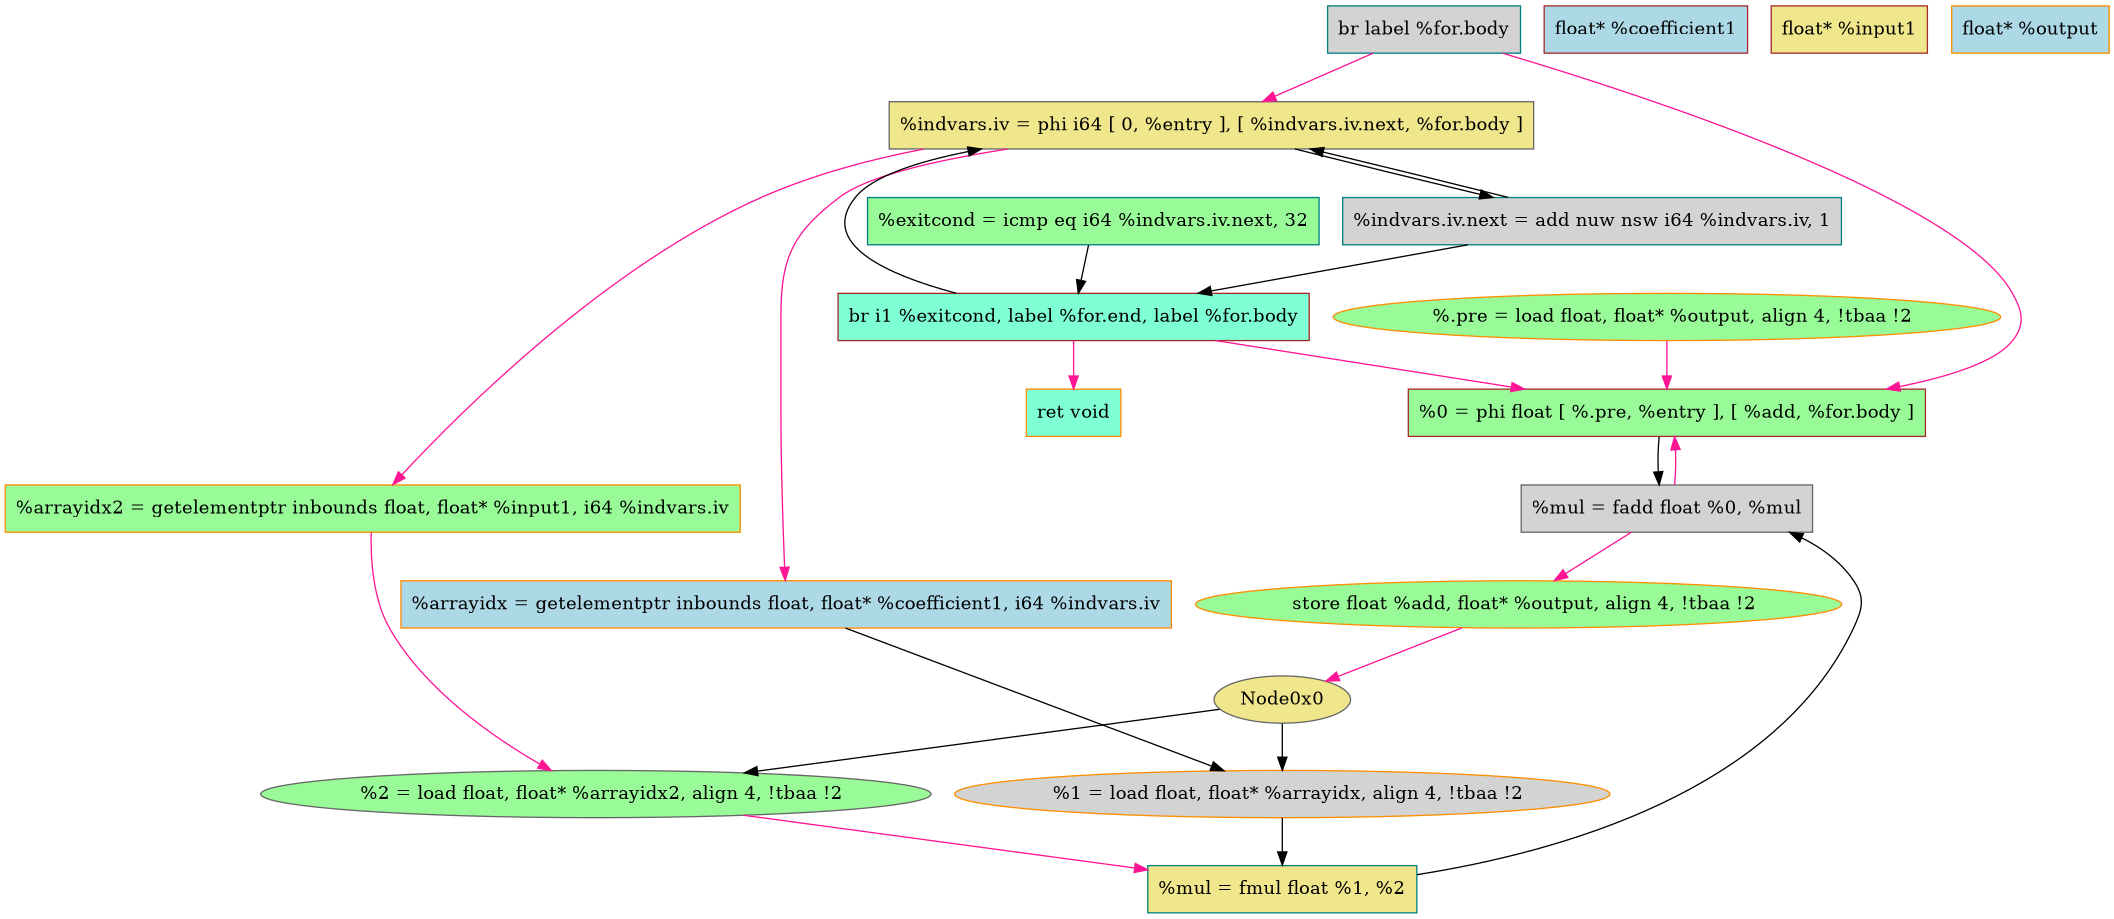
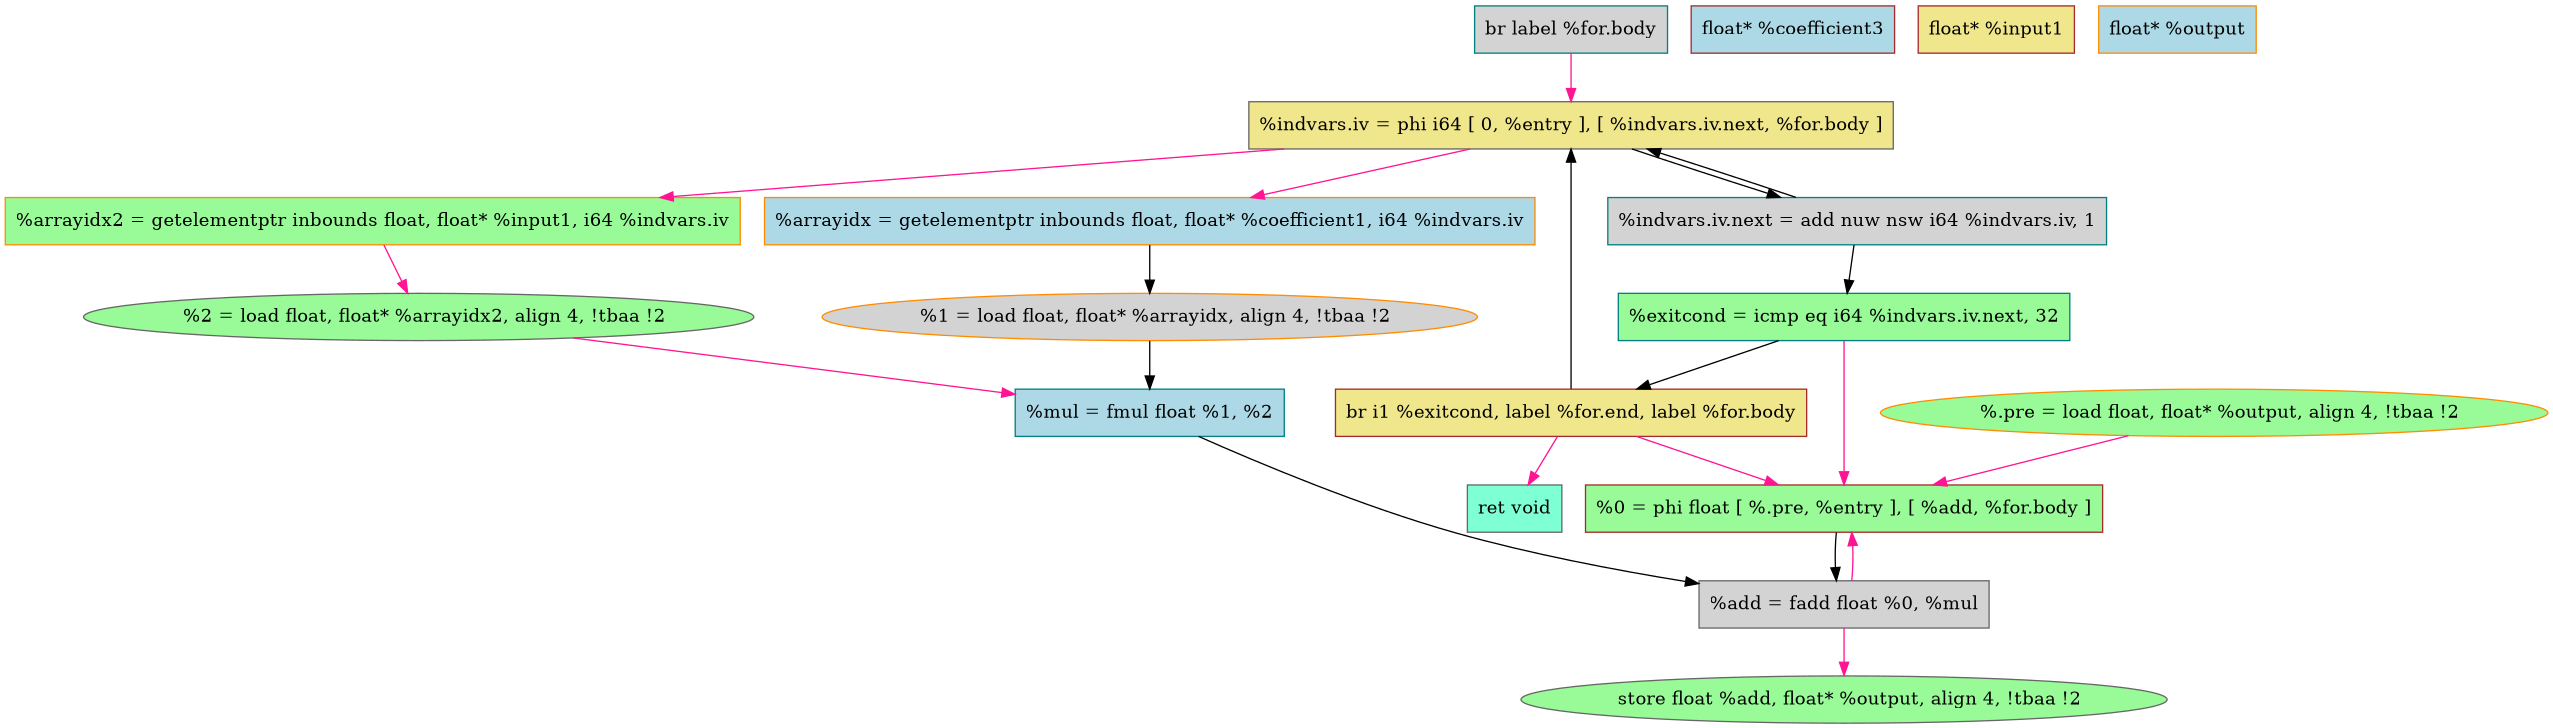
(1646, 30) -> (1793, 30)
(1852, 181) -> (1844, 406)
(1340, 268) -> (1852, 263)
(1074, 317) -> (1571, 413)
(1074, 413) -> (1515, 509)
(1667, 509) -> (1844, 604)
(1519, 604) -> (1844, 700)
(1282, 700) -> none
(1282, 889) -> (1150, 413)
